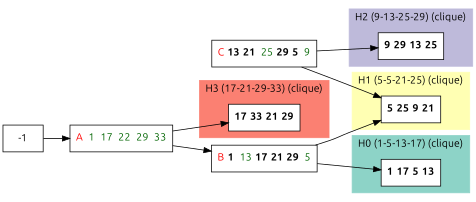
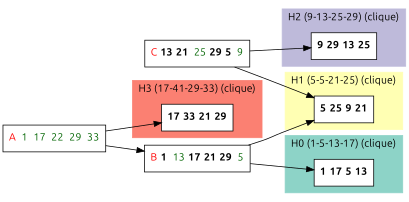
(264, 89) -> (197, 89)
(23, 138) -> none
